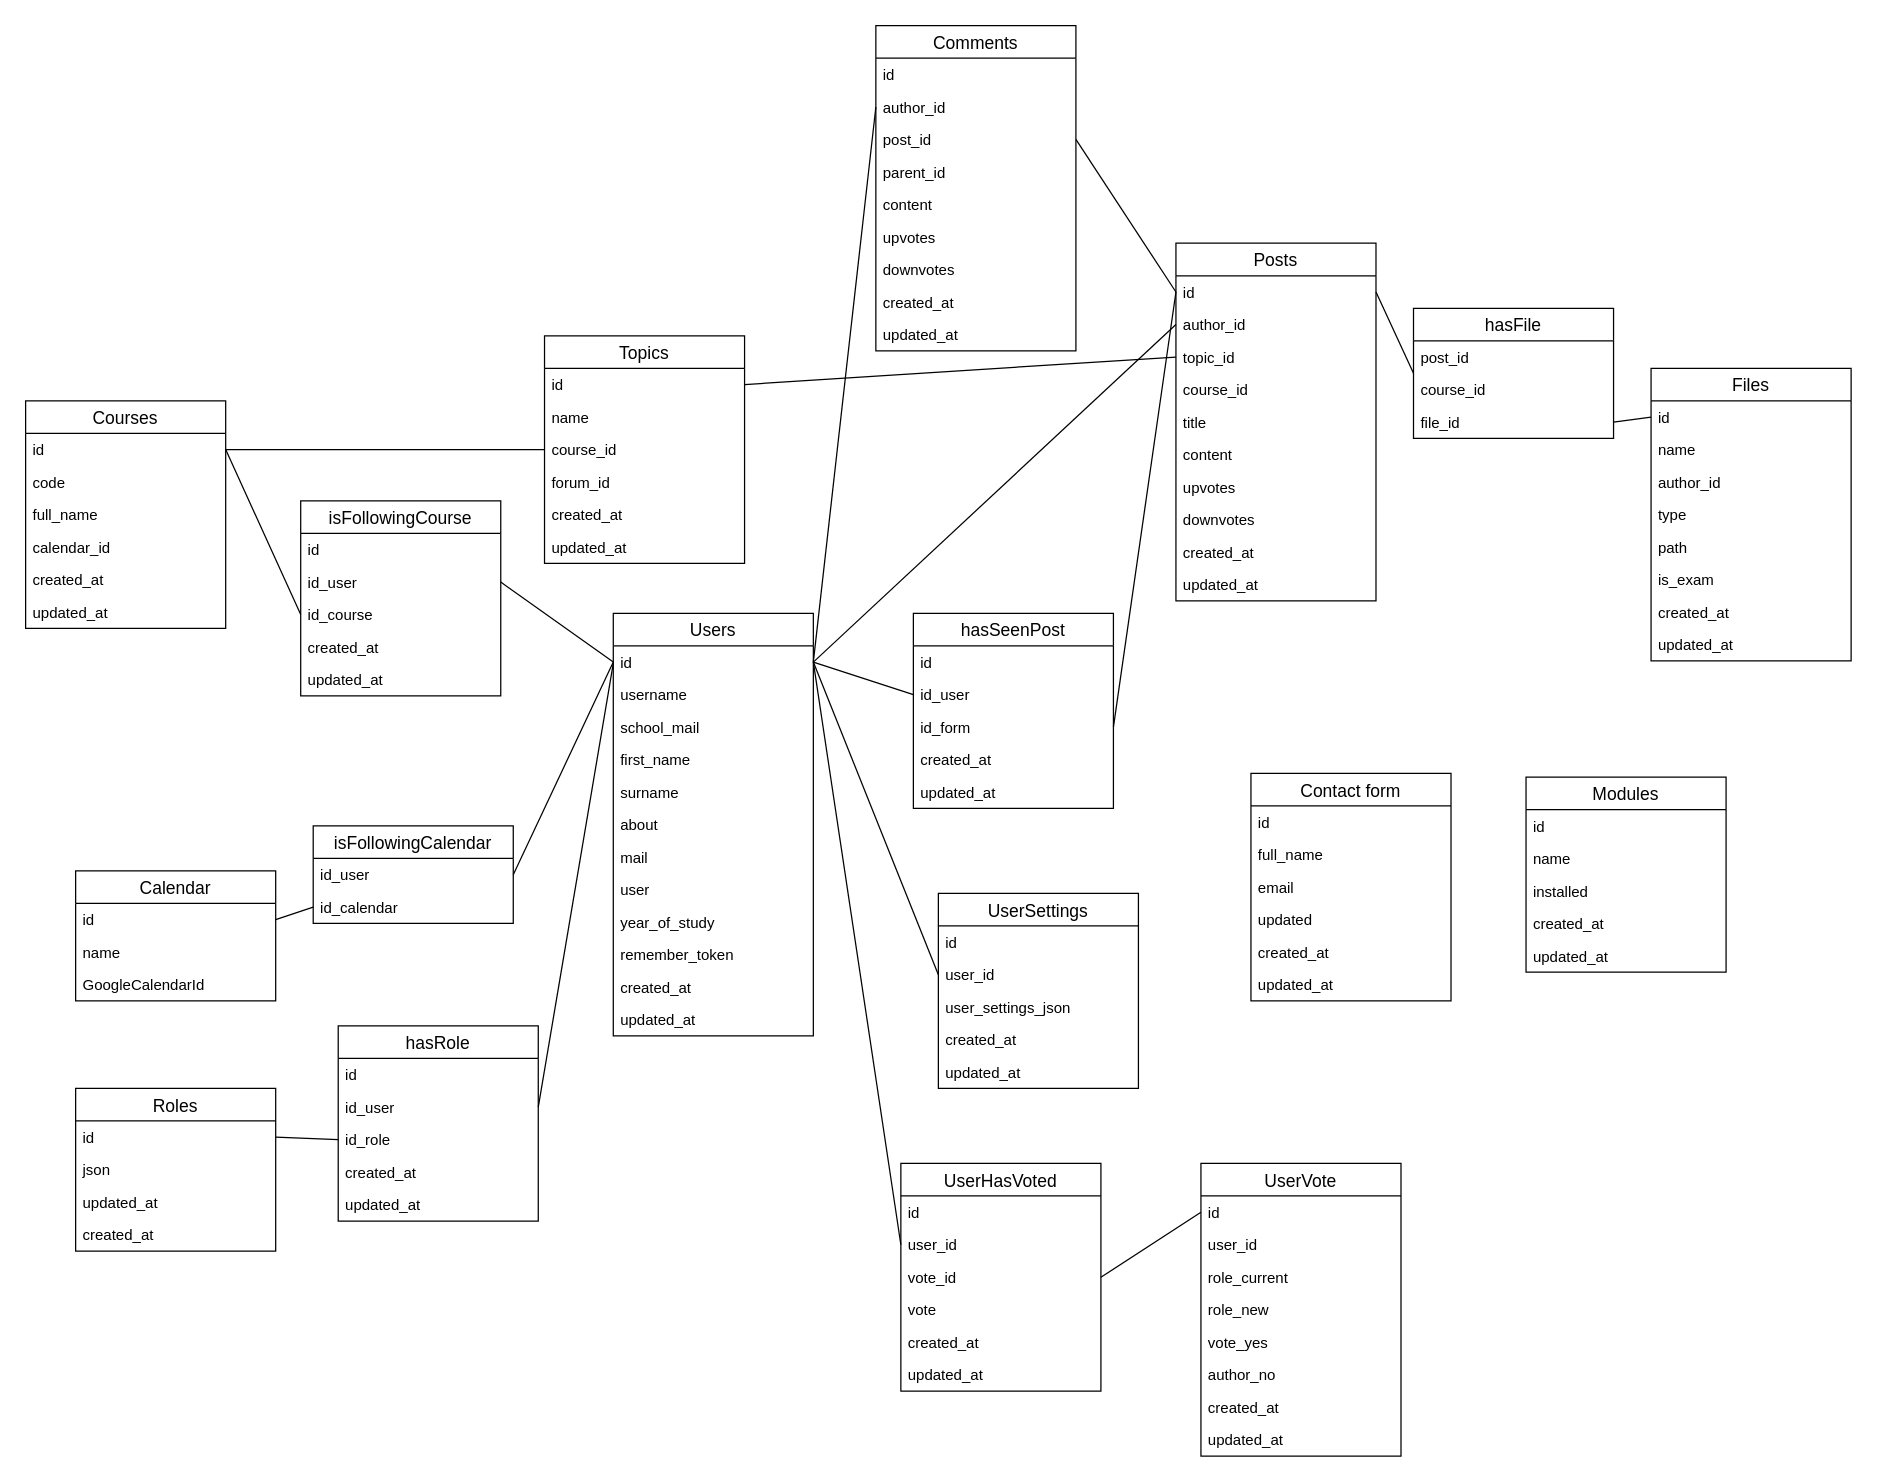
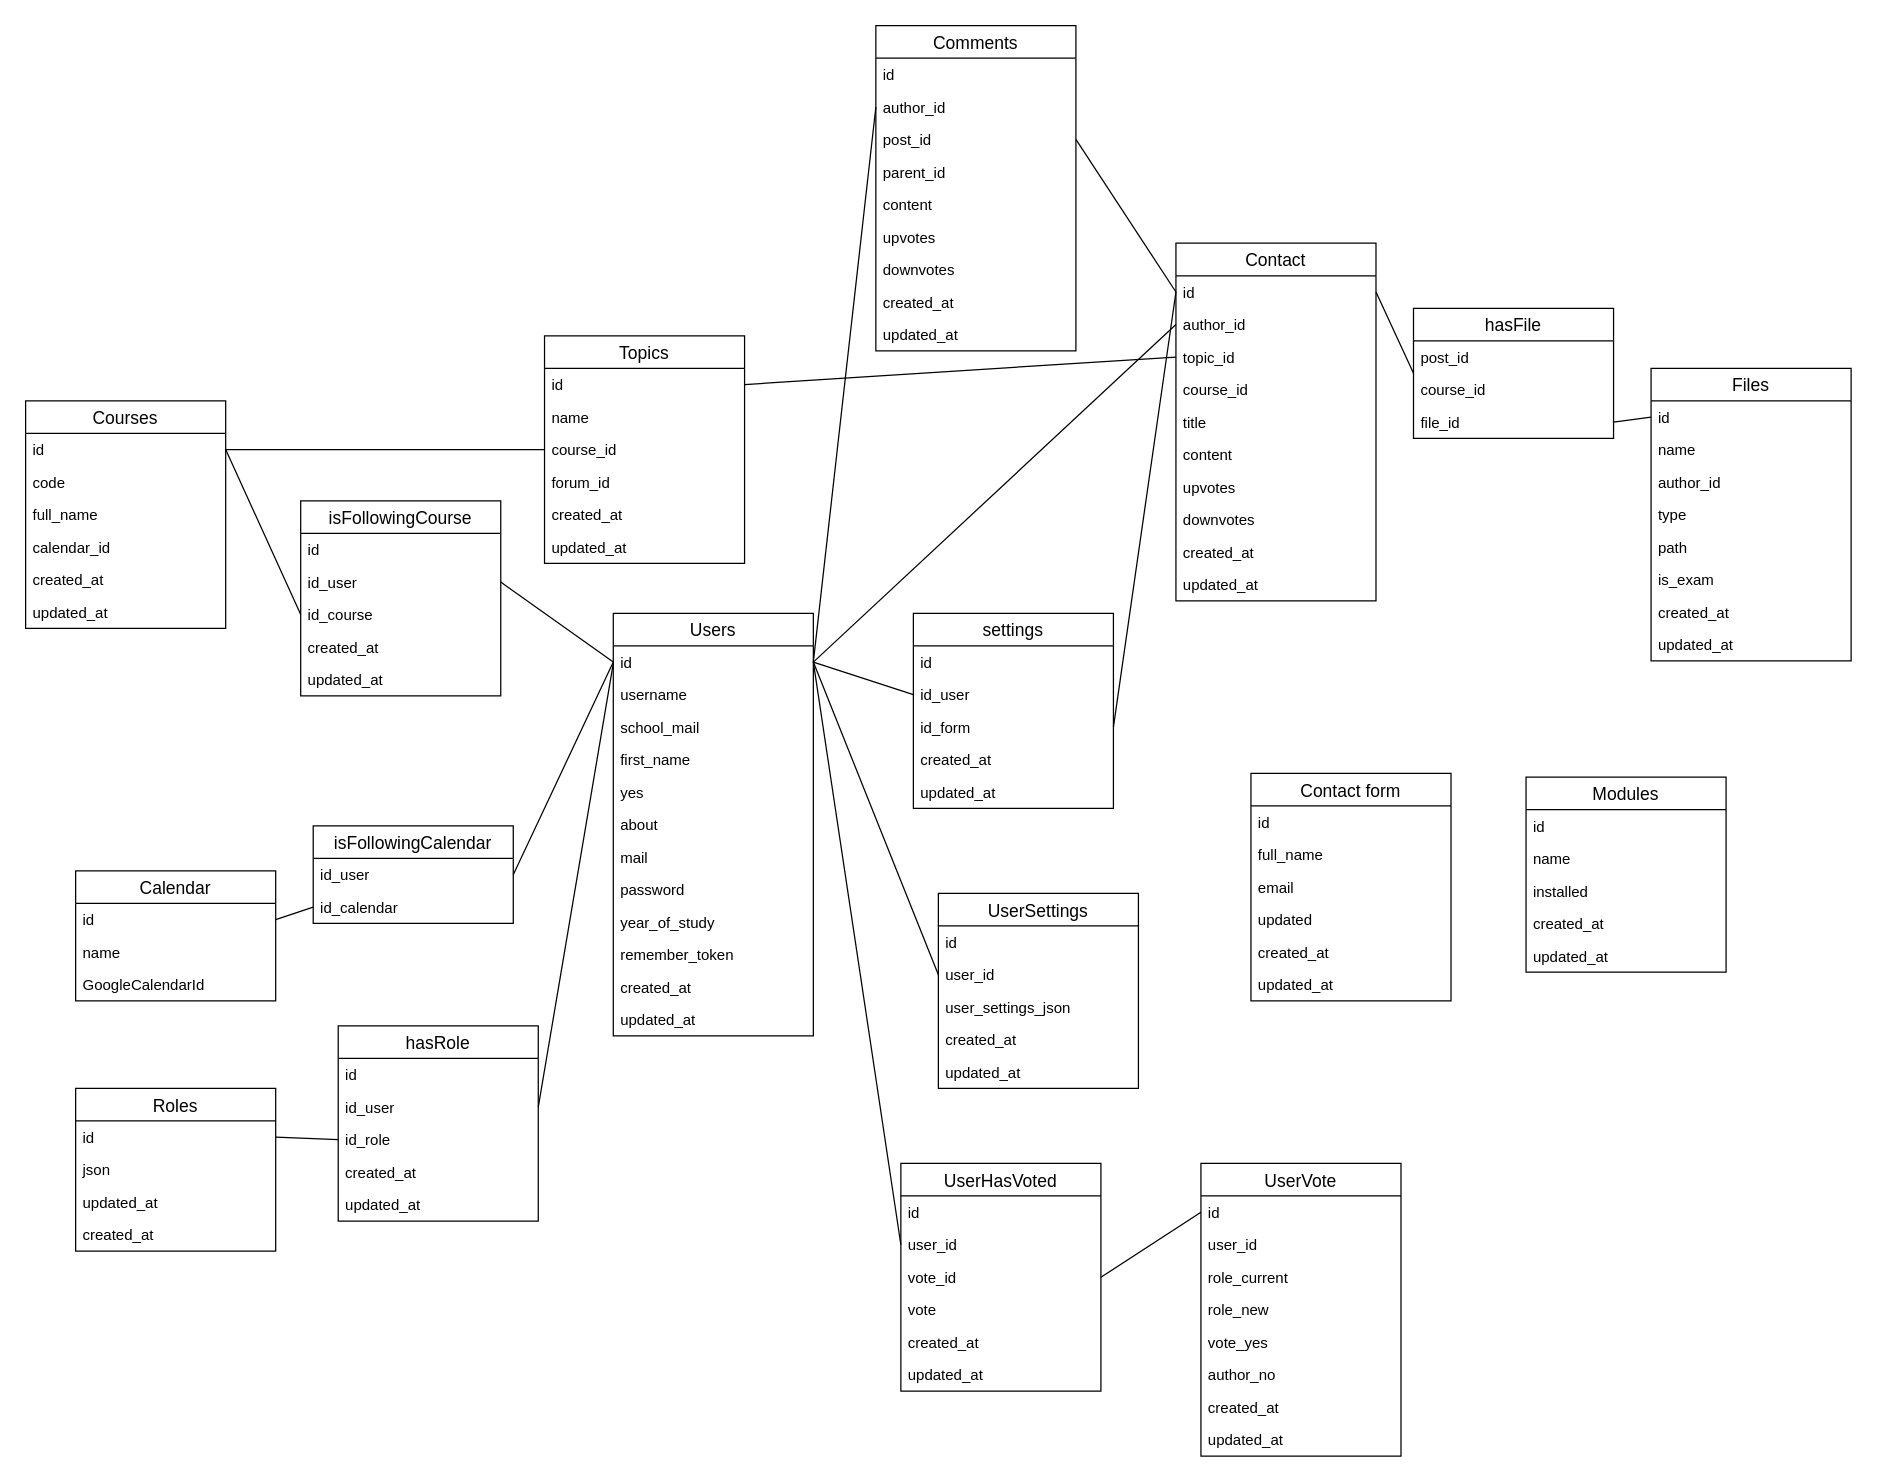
(1275, 260) -> (1275, 260)
(1013, 630) -> (1013, 630)
(649, 793) -> (633, 793)
(637, 890) -> (654, 890)
